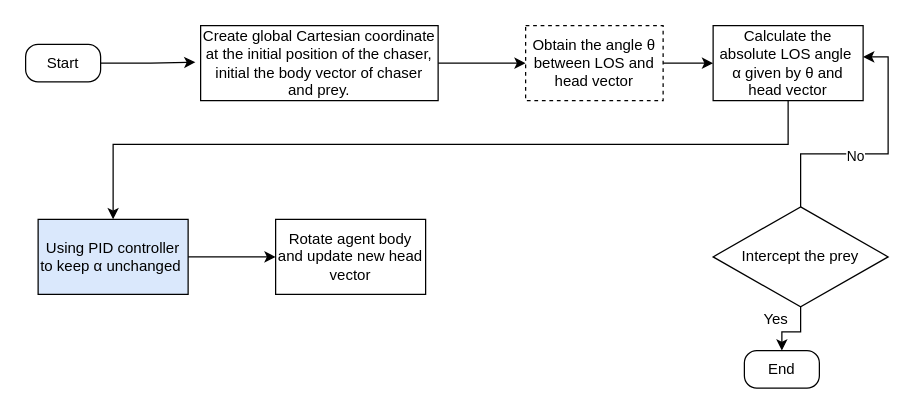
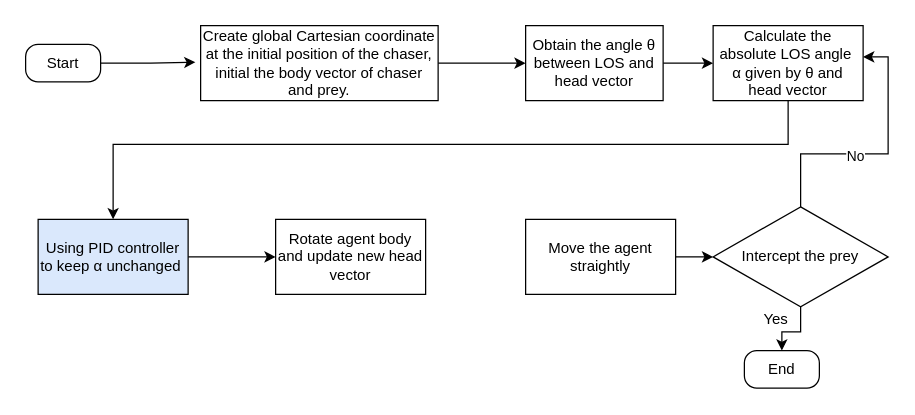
(594, 63) -> (594, 63)
none -> (601, 257)
none -> (699, 257)
